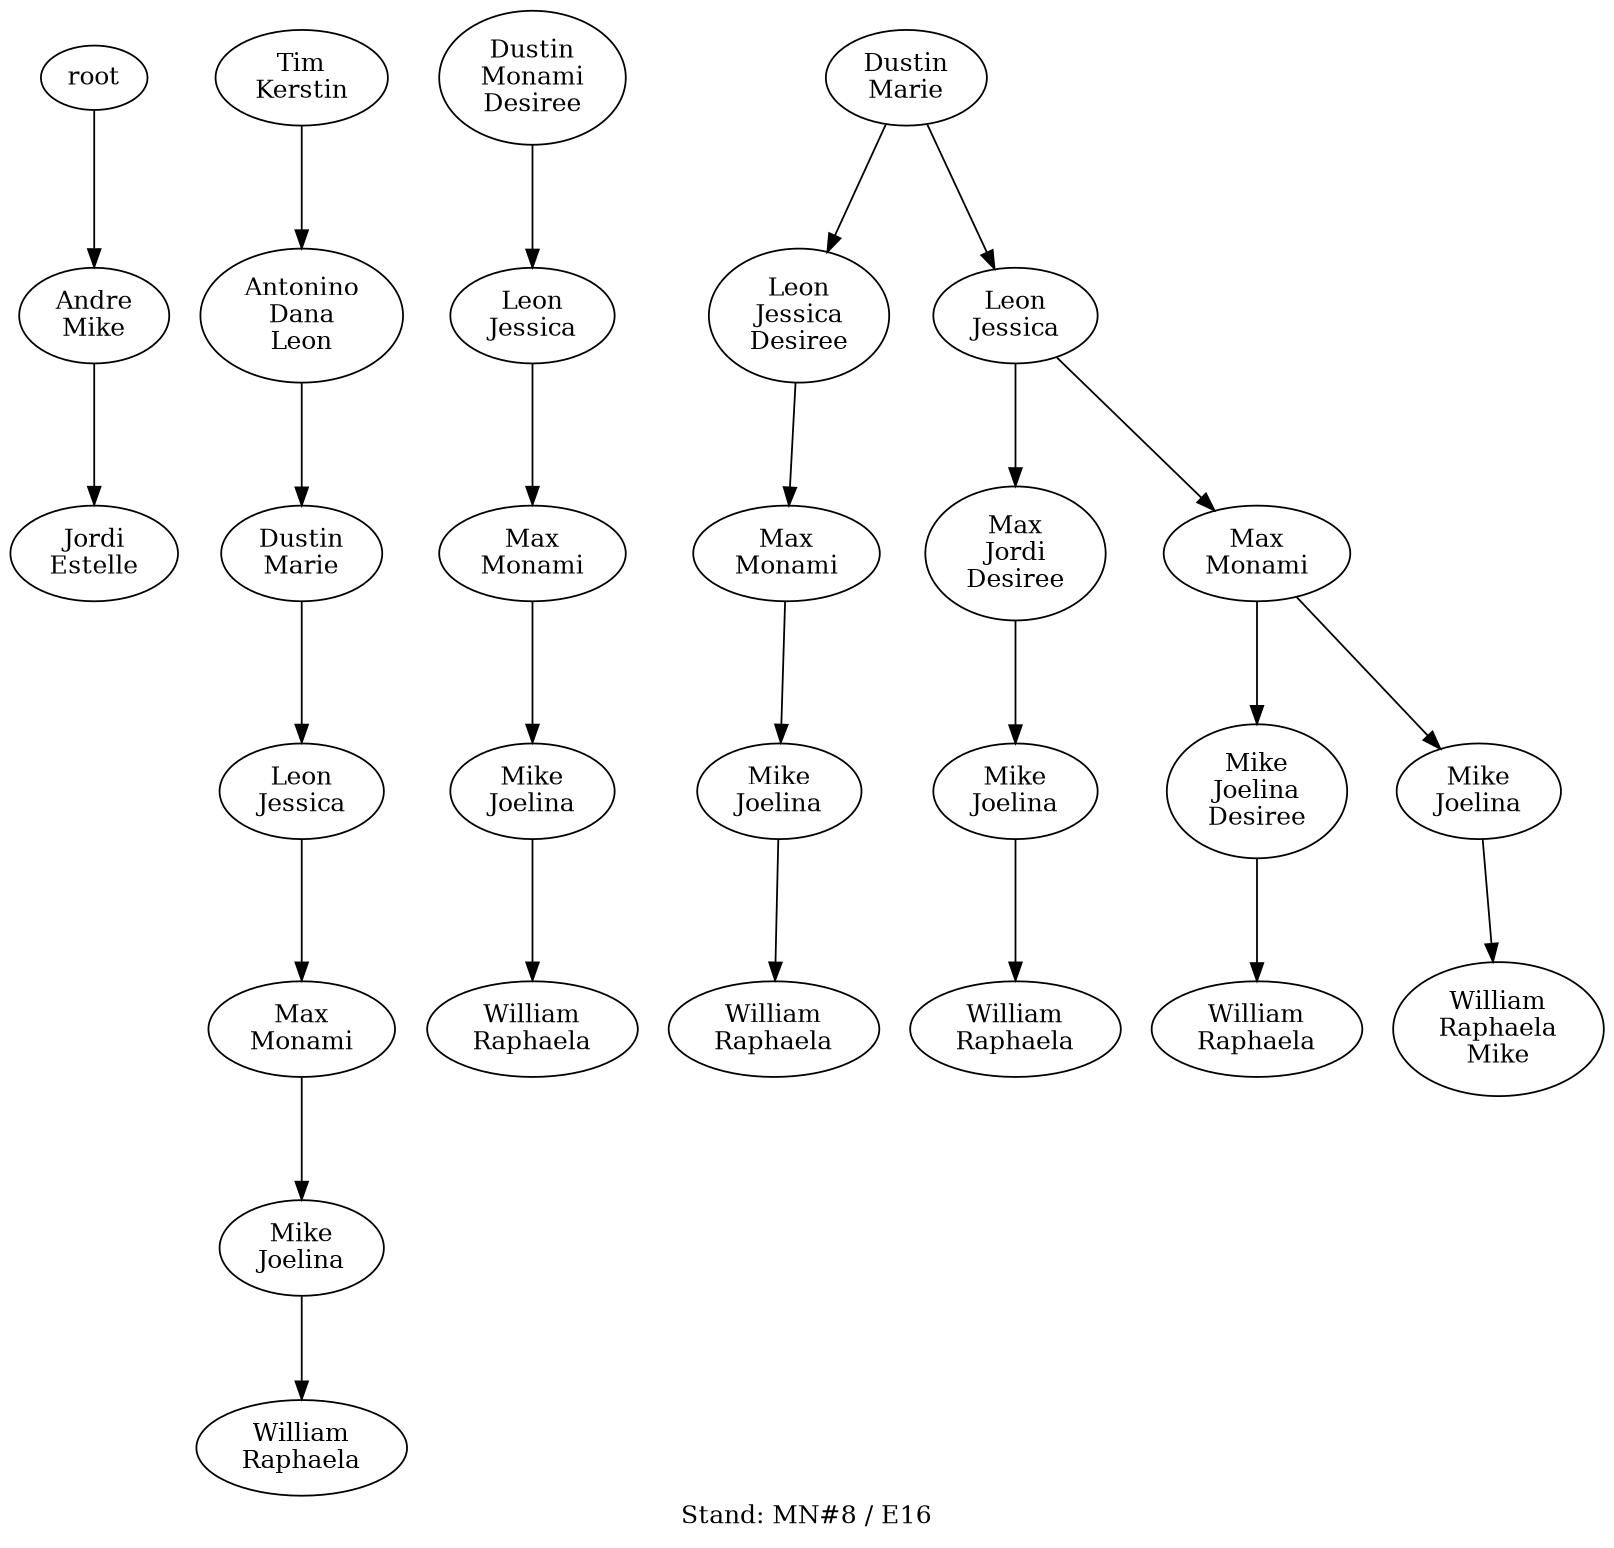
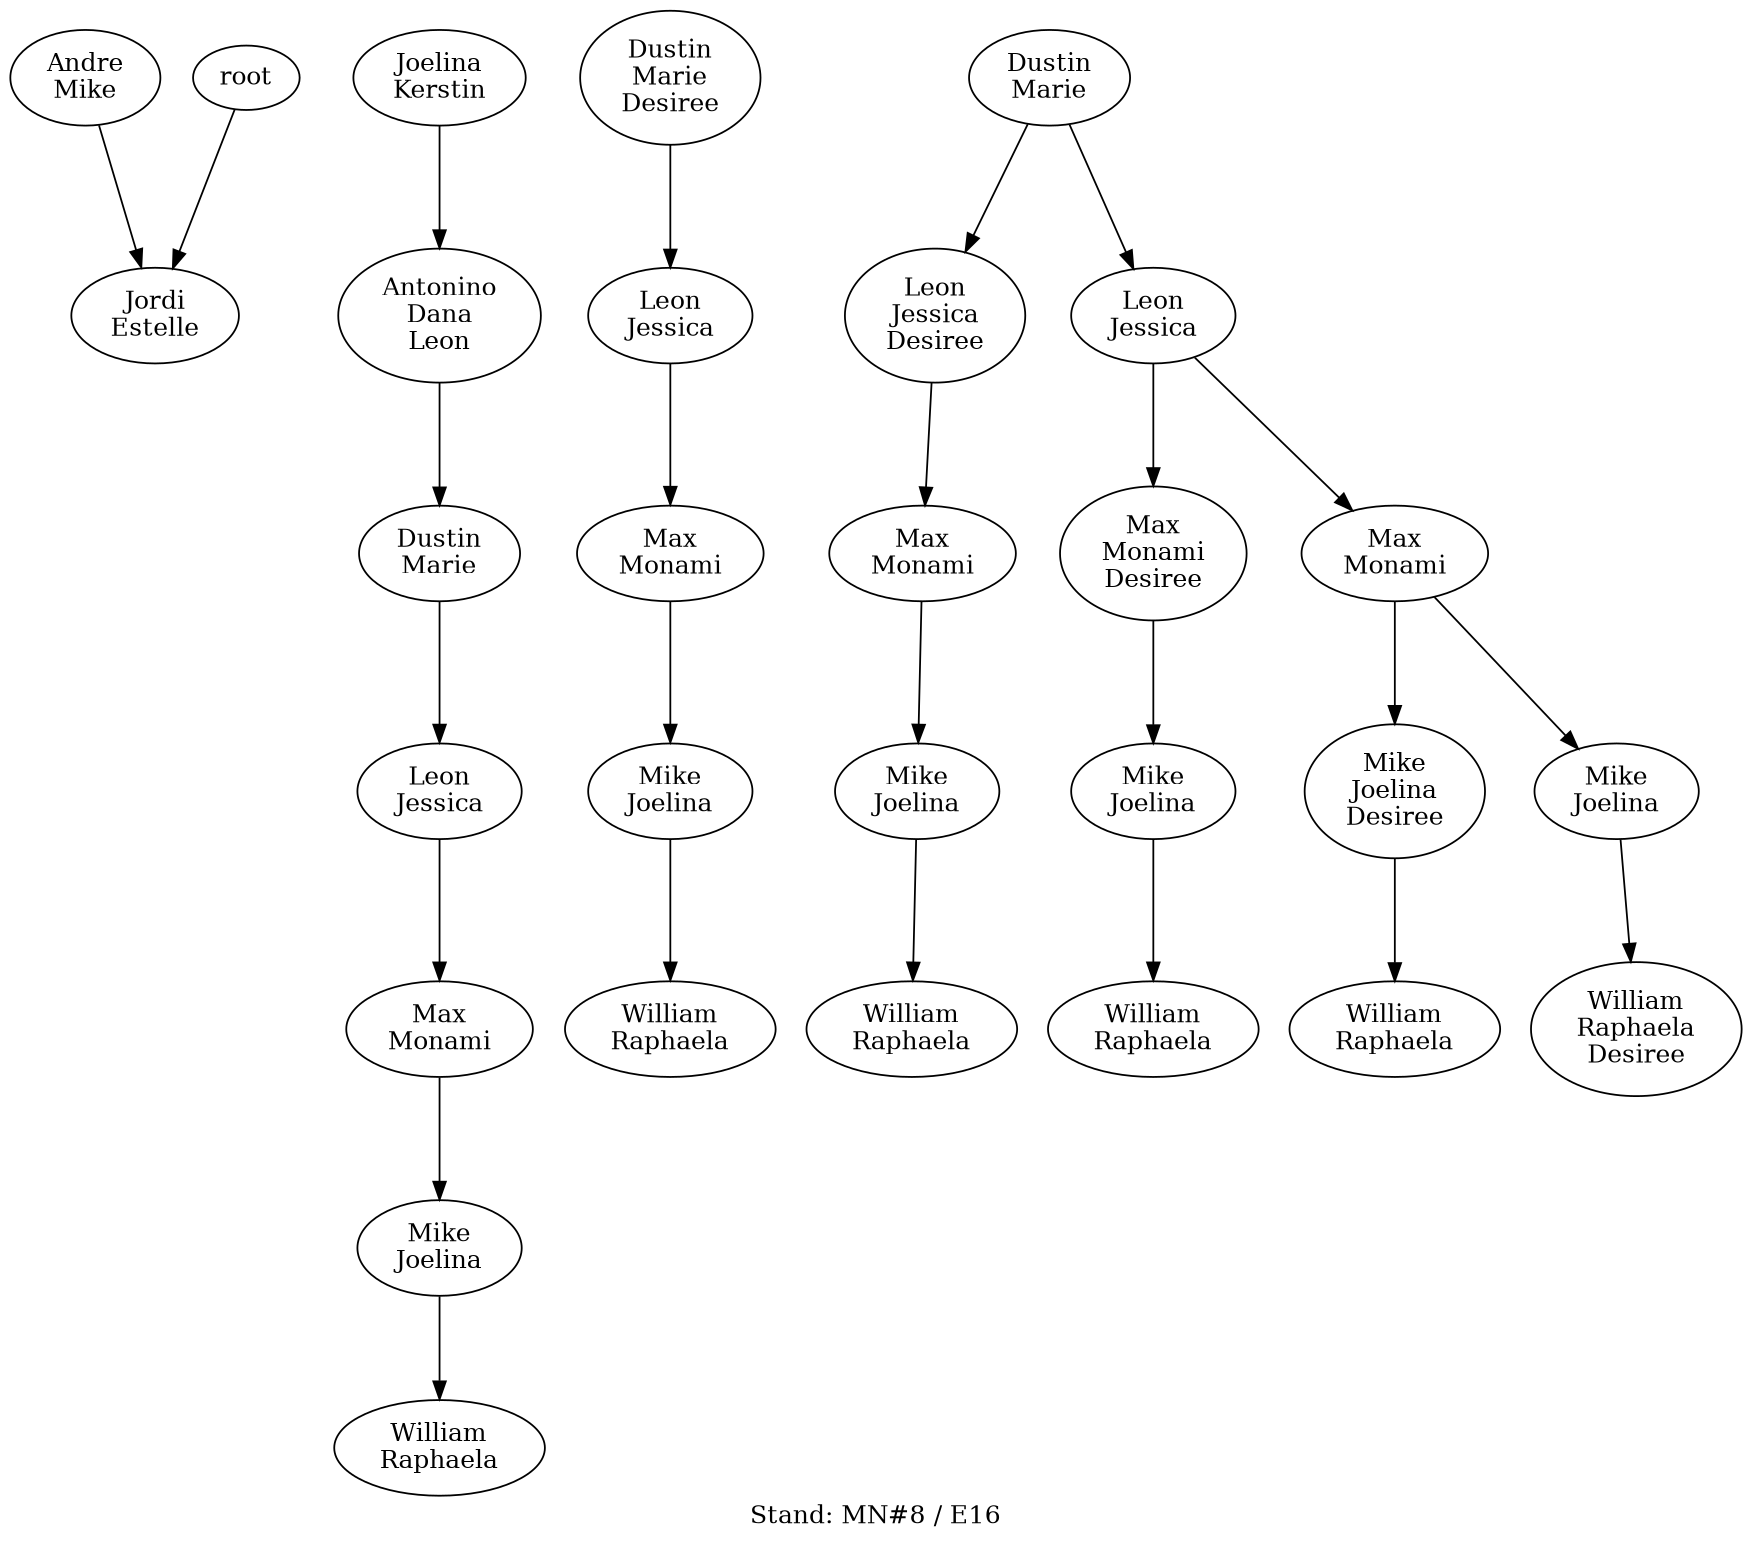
(302, 78) -> (440, 78)
(532, 78) -> (670, 78)
(94, 179) -> (207, 180)
(1015, 553) -> (1153, 553)
(1498, 1029) -> (1636, 1029)
